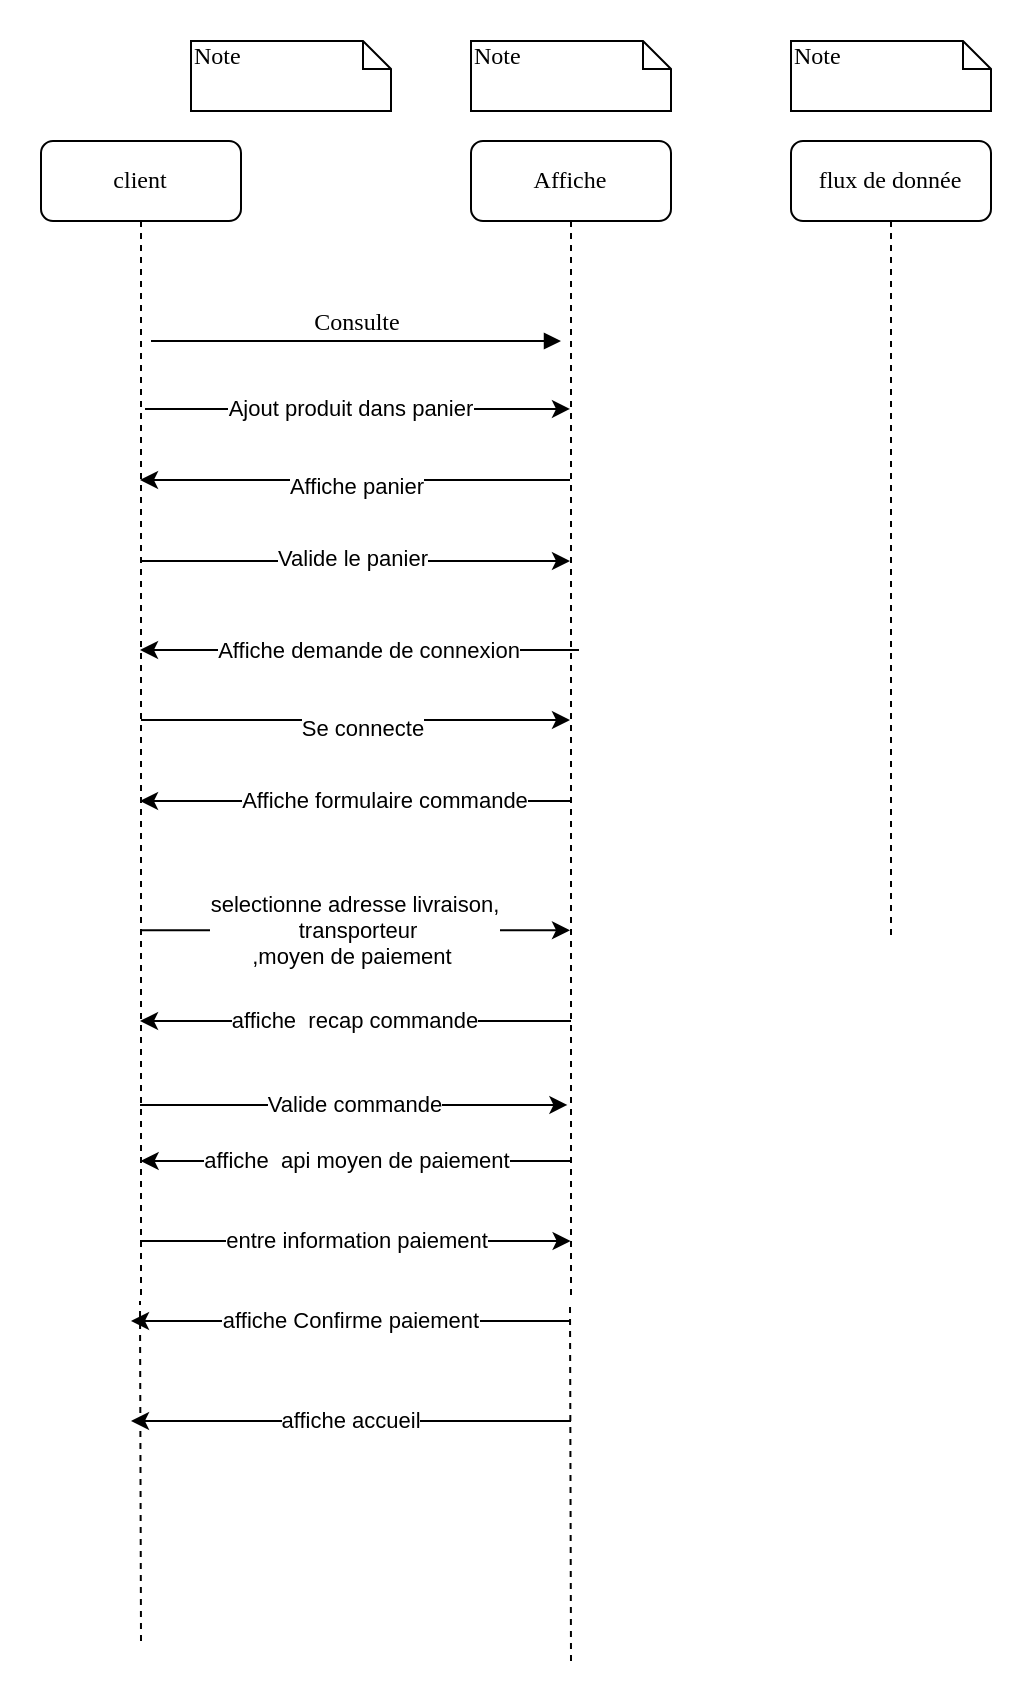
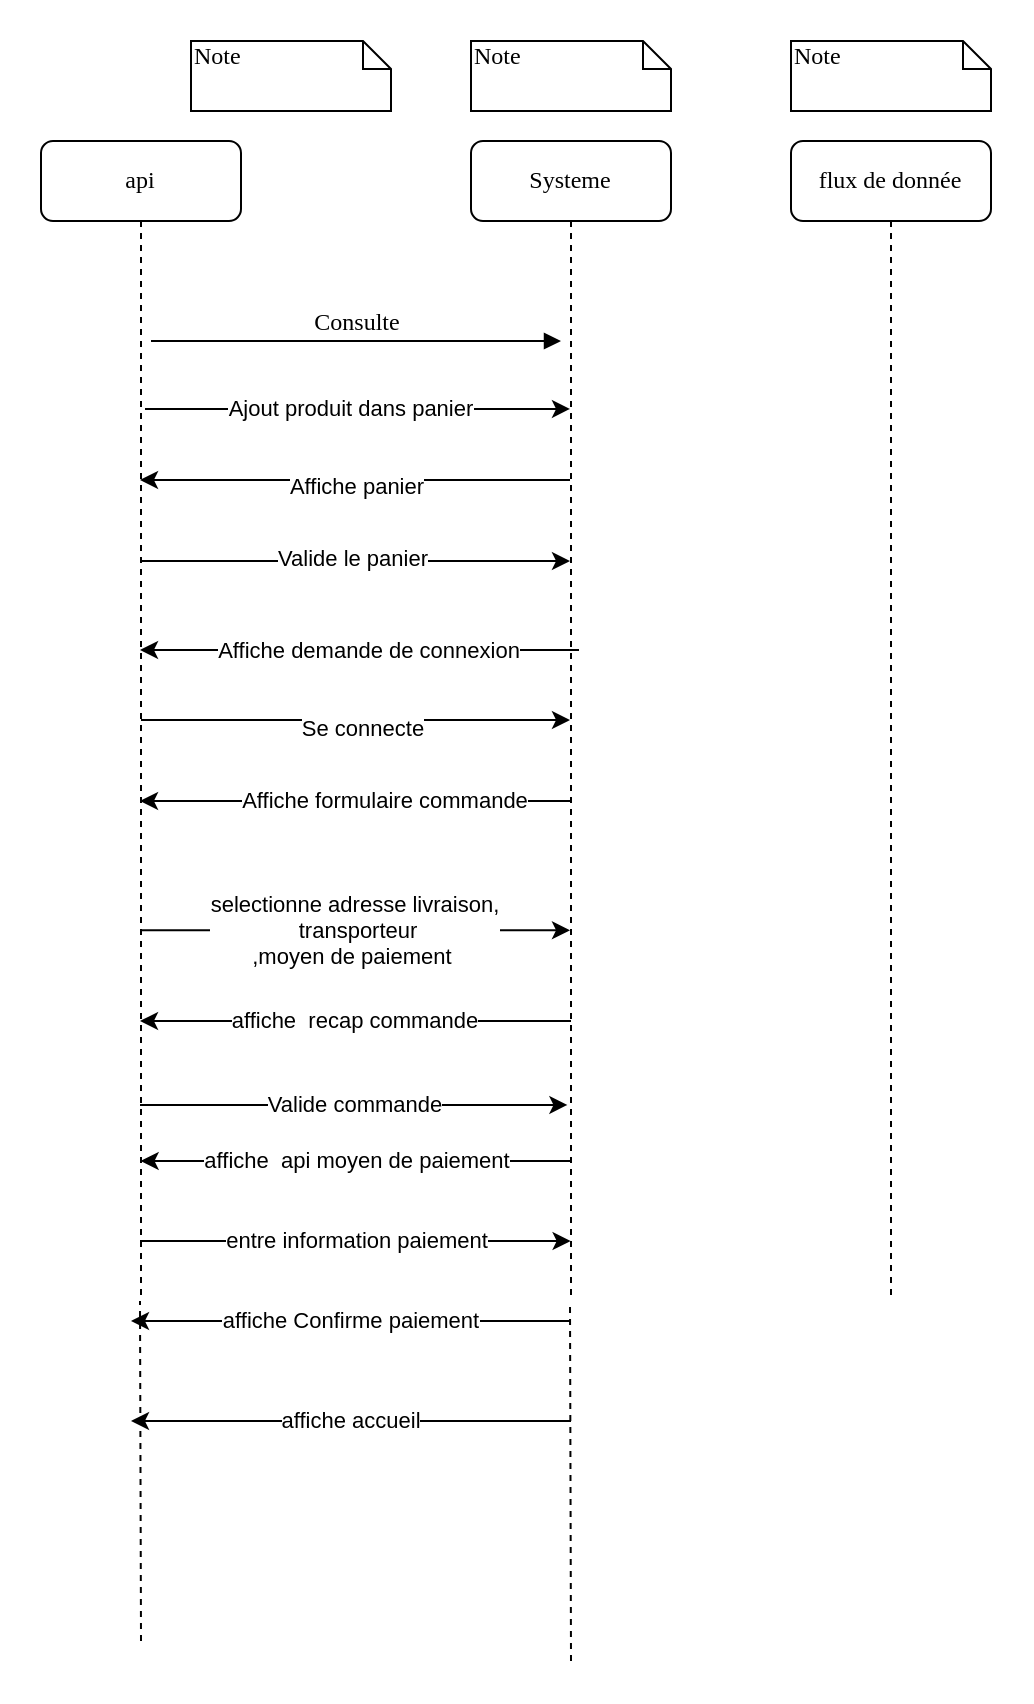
(141, 181) -> (141, 181)
(571, 181) -> (571, 181)
(891, 541) -> (891, 721)
